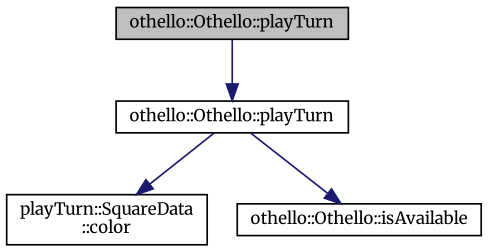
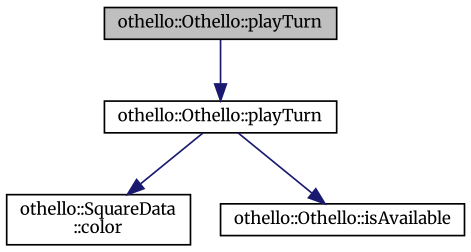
(107, 220) -> (99, 220)
